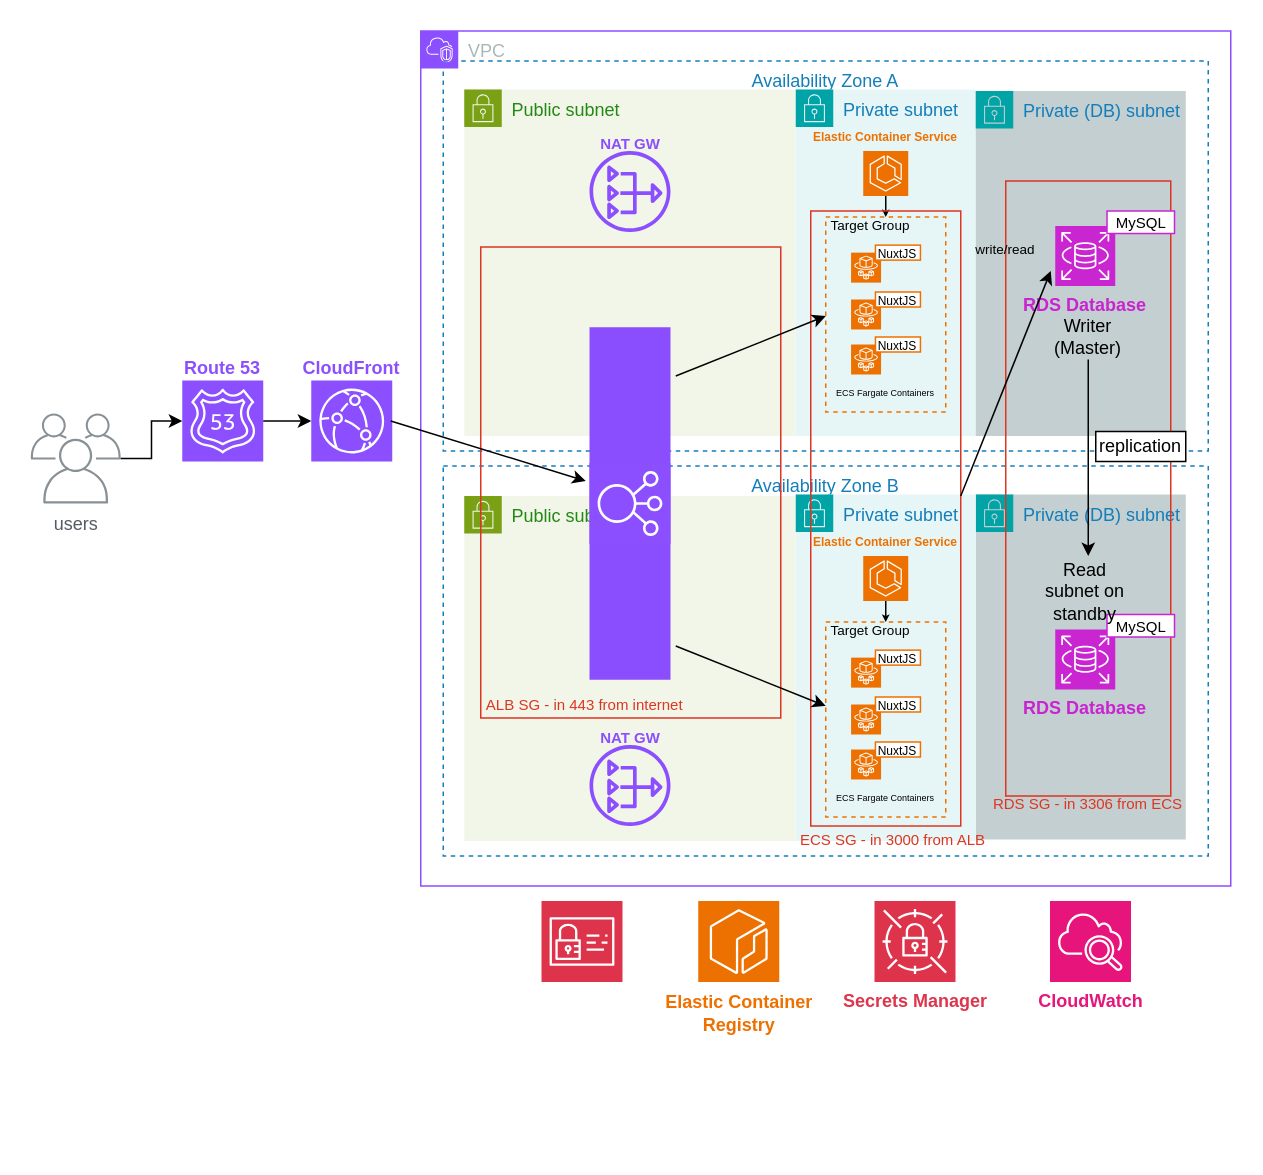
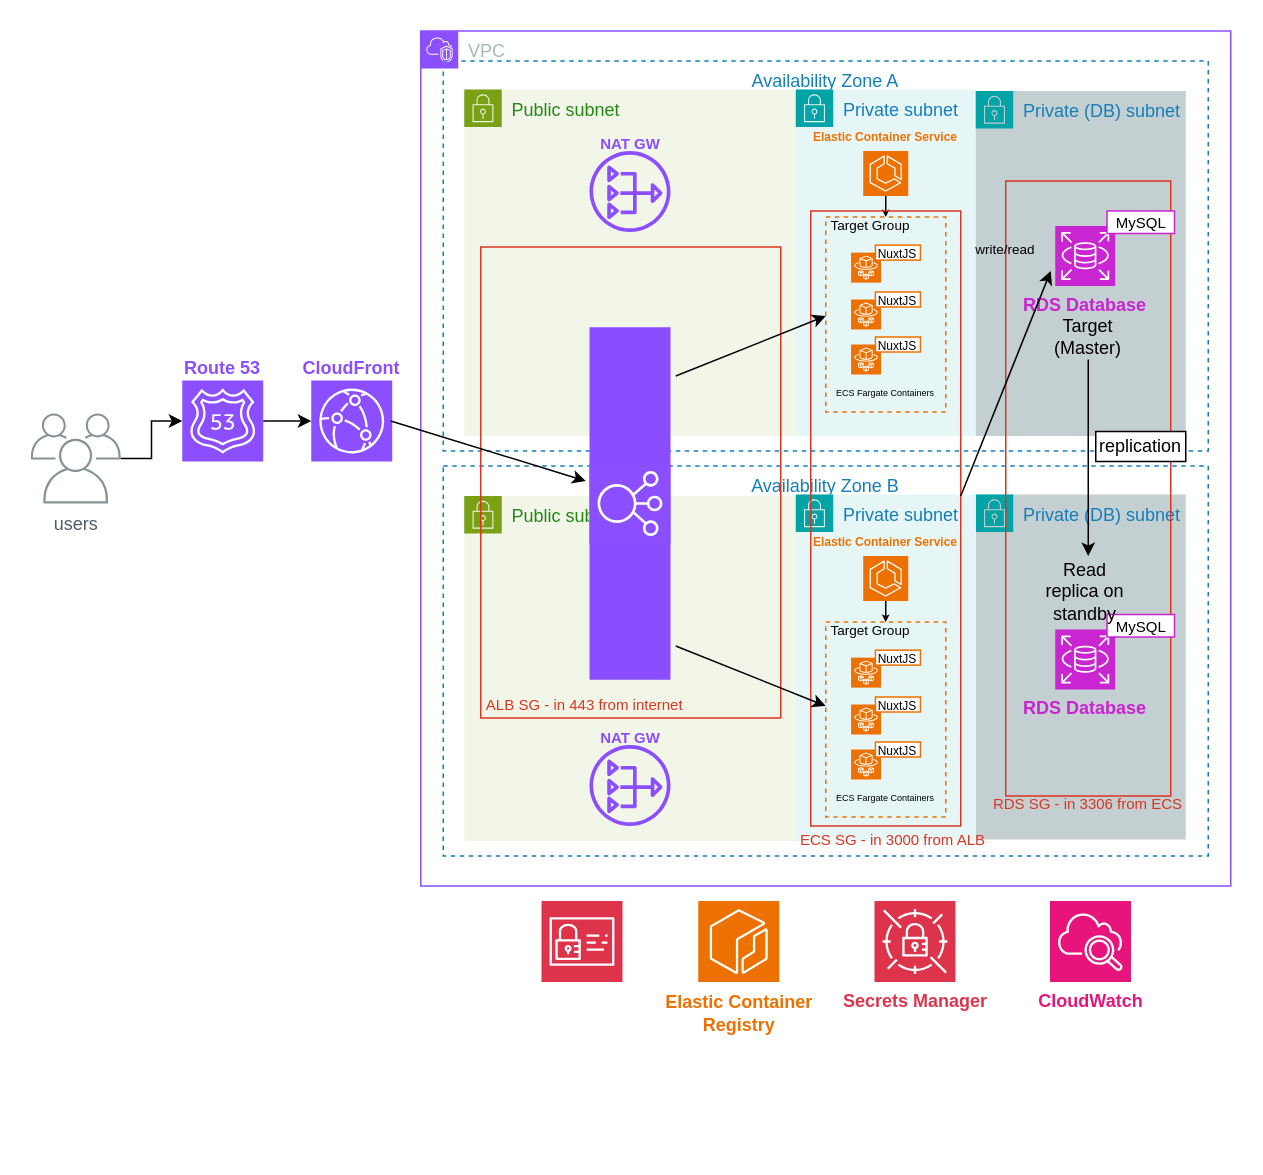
(1088, 337) -> (1088, 337)
(1085, 592) -> (1085, 592)
